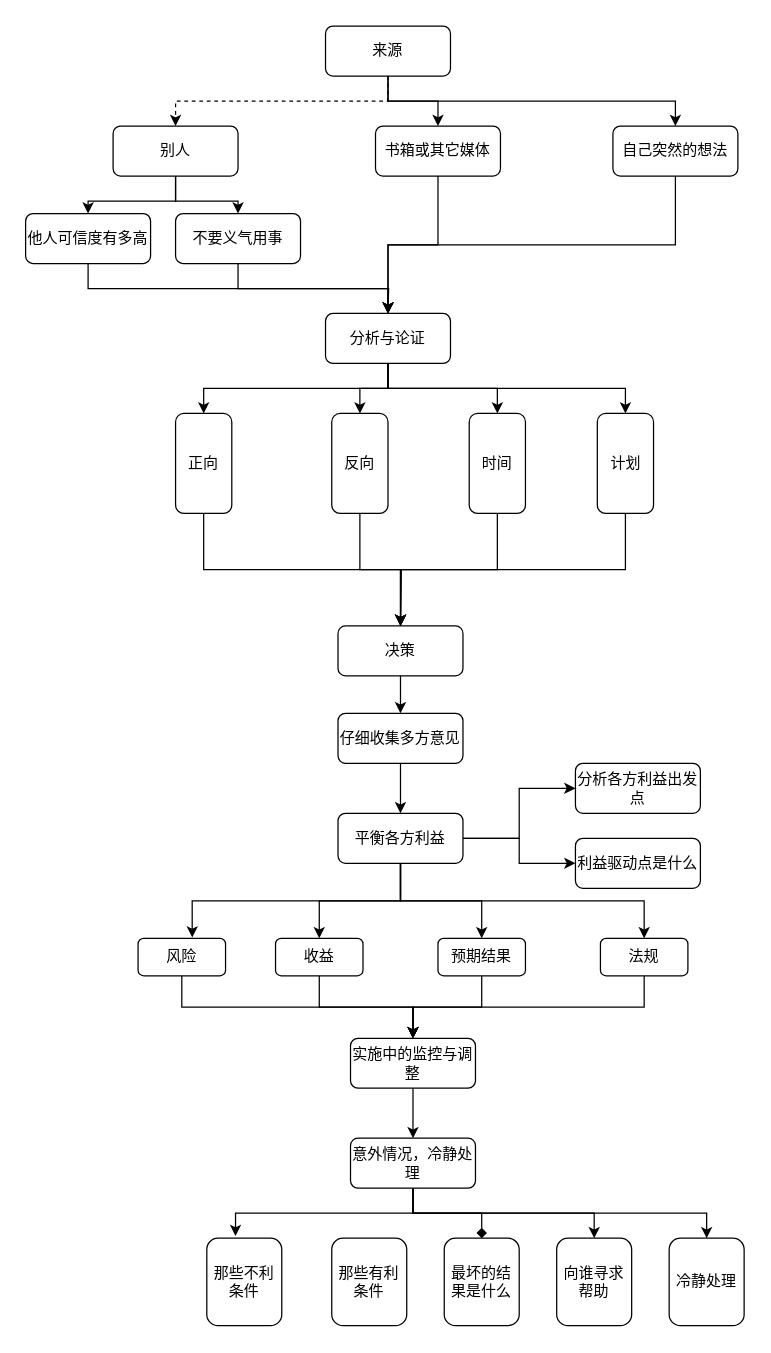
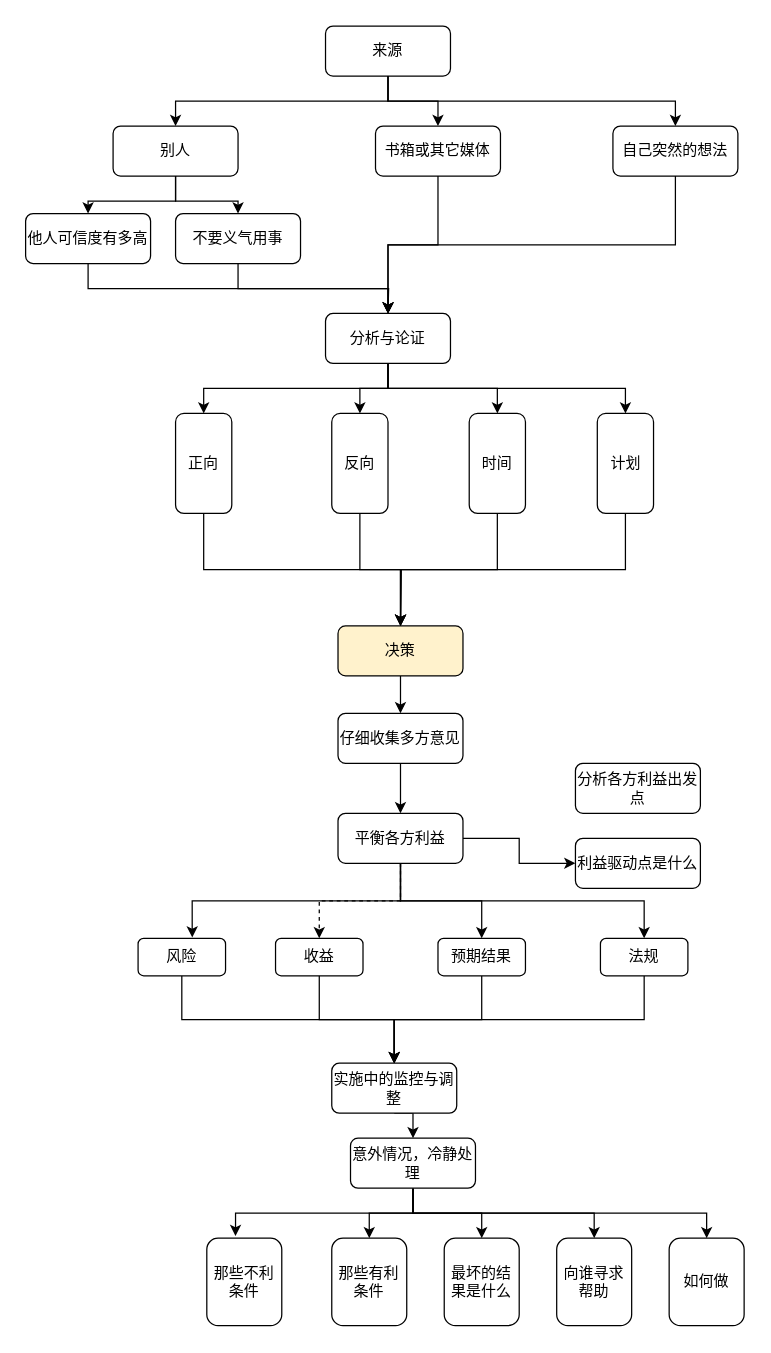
(273, 101) -> (273, 101)
(401, 651) -> (401, 651)
(519, 788) -> none
(319, 916) -> (319, 916)
(413, 1063) -> (394, 1088)
none -> (369, 1222)
(482, 1227) -> (482, 1228)
(707, 1282) -> (707, 1282)
